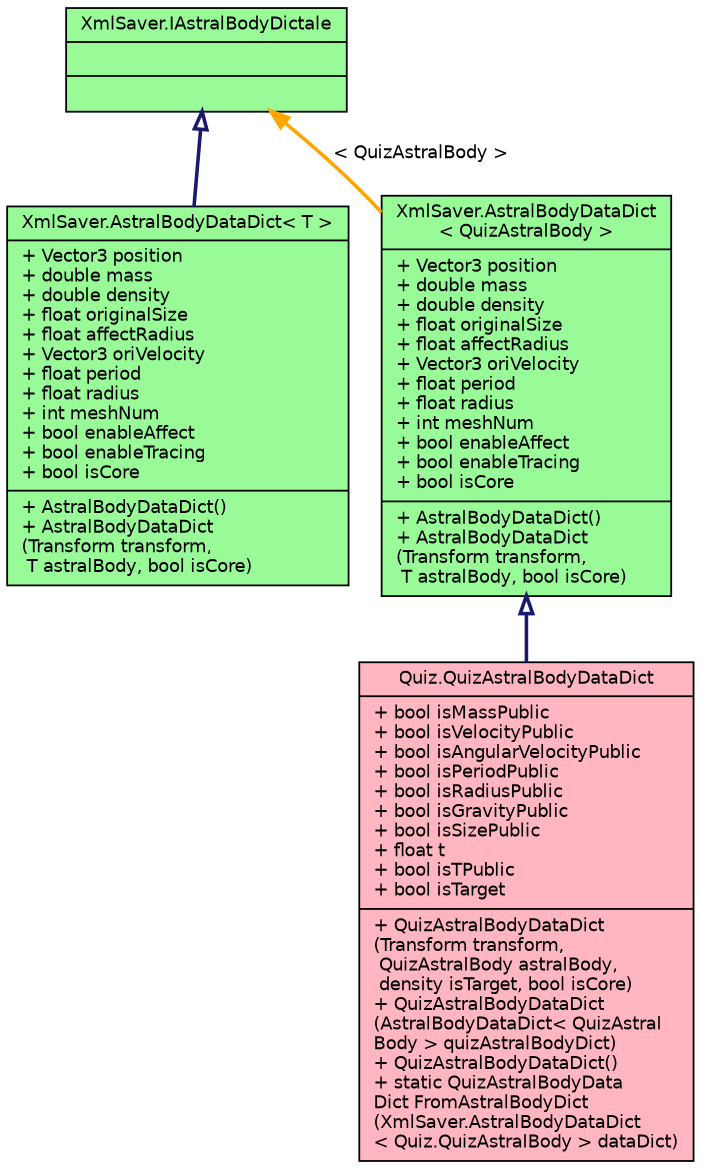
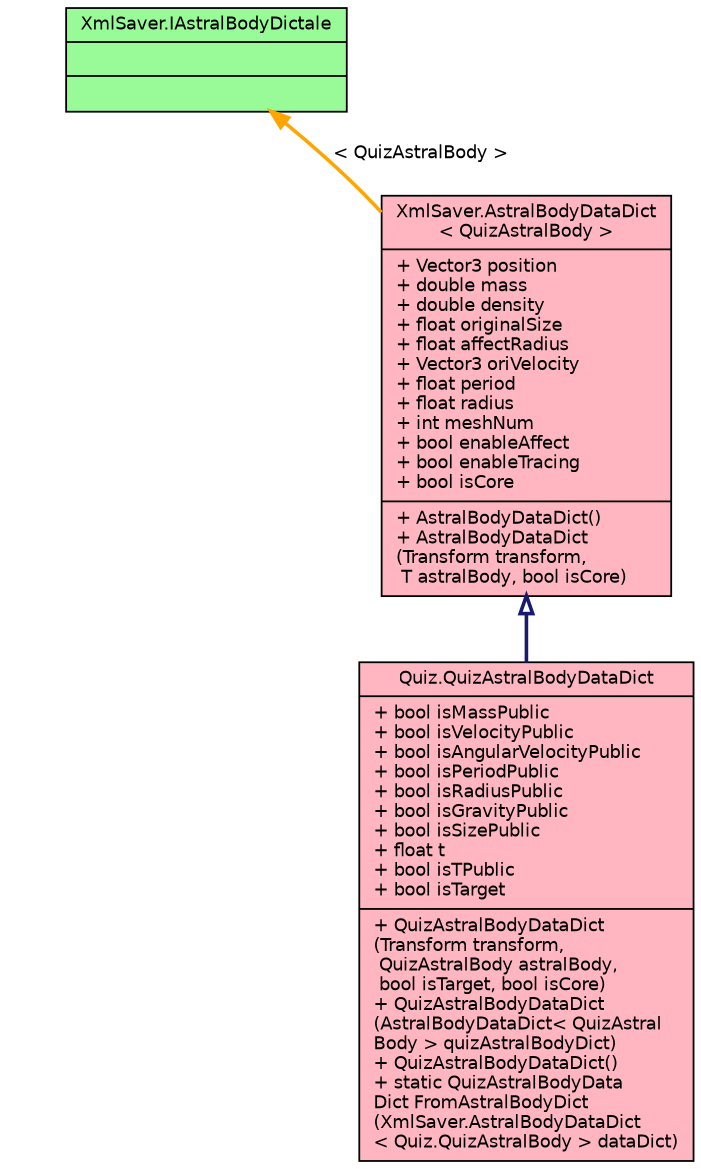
(178, 396) -> none
(526, 396) -> (526, 396)
(503, 985) -> (490, 985)
